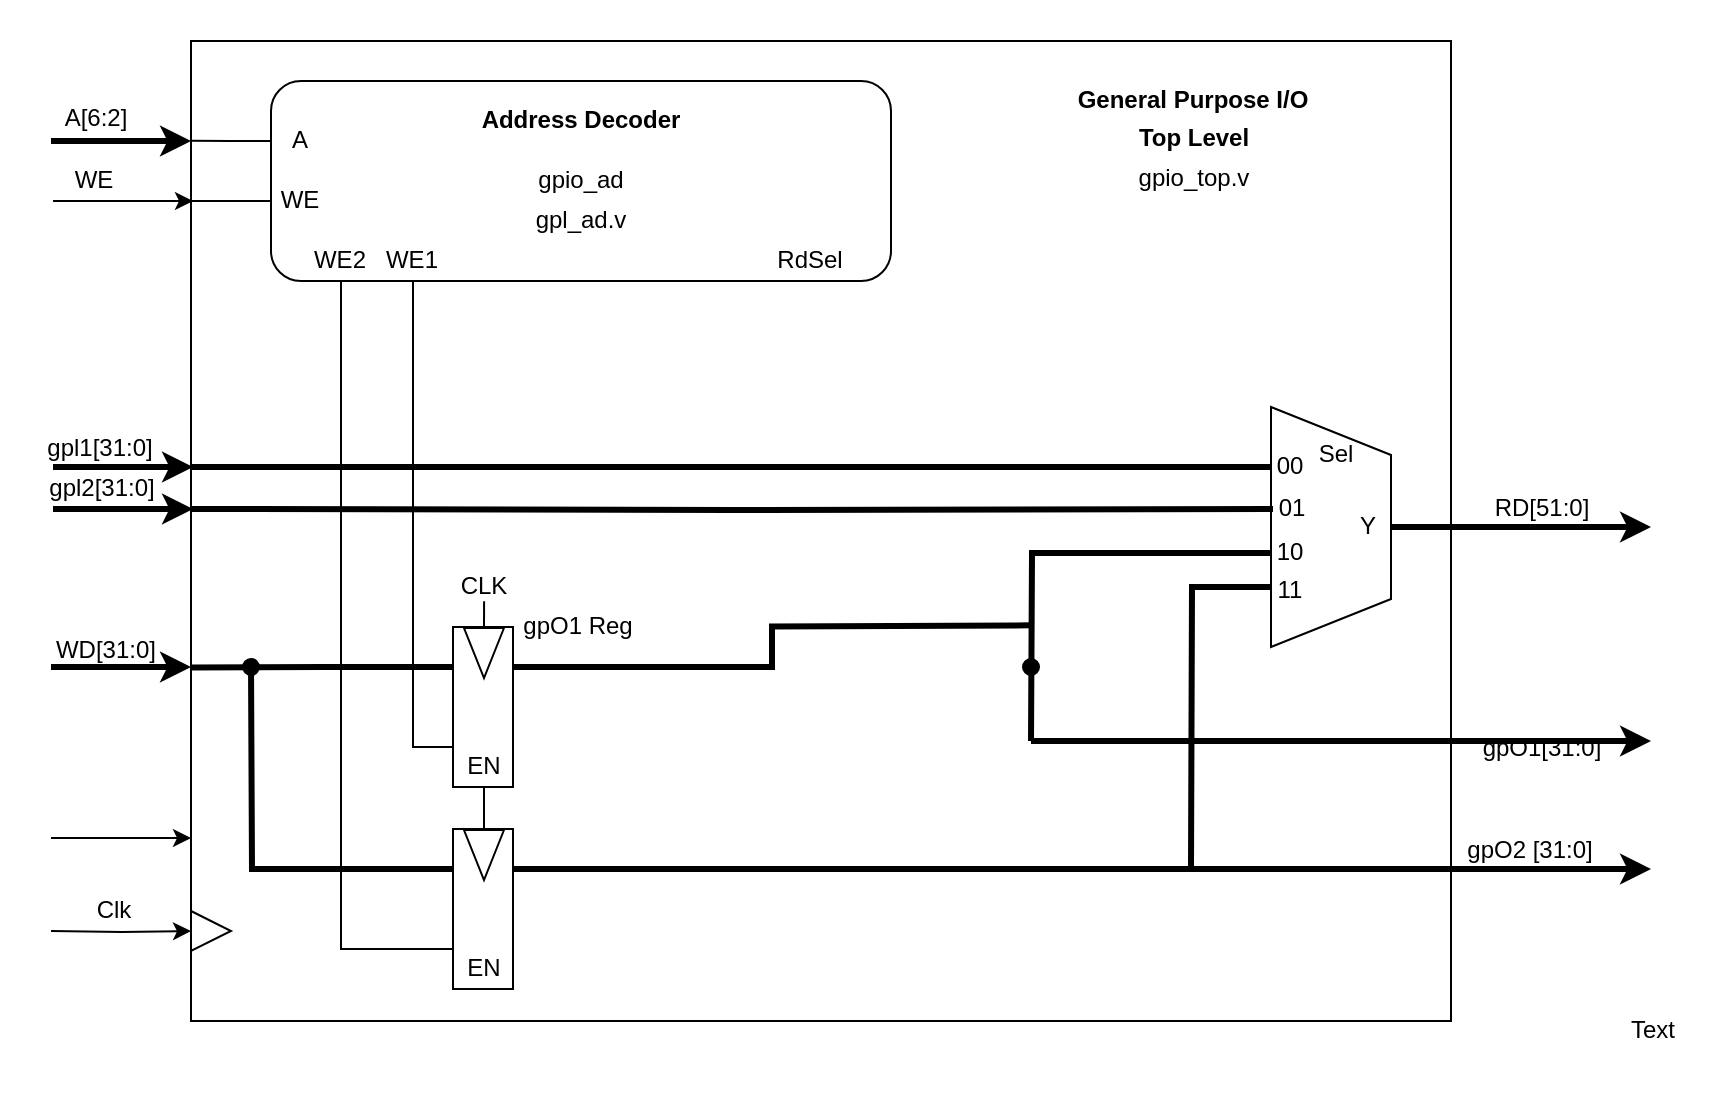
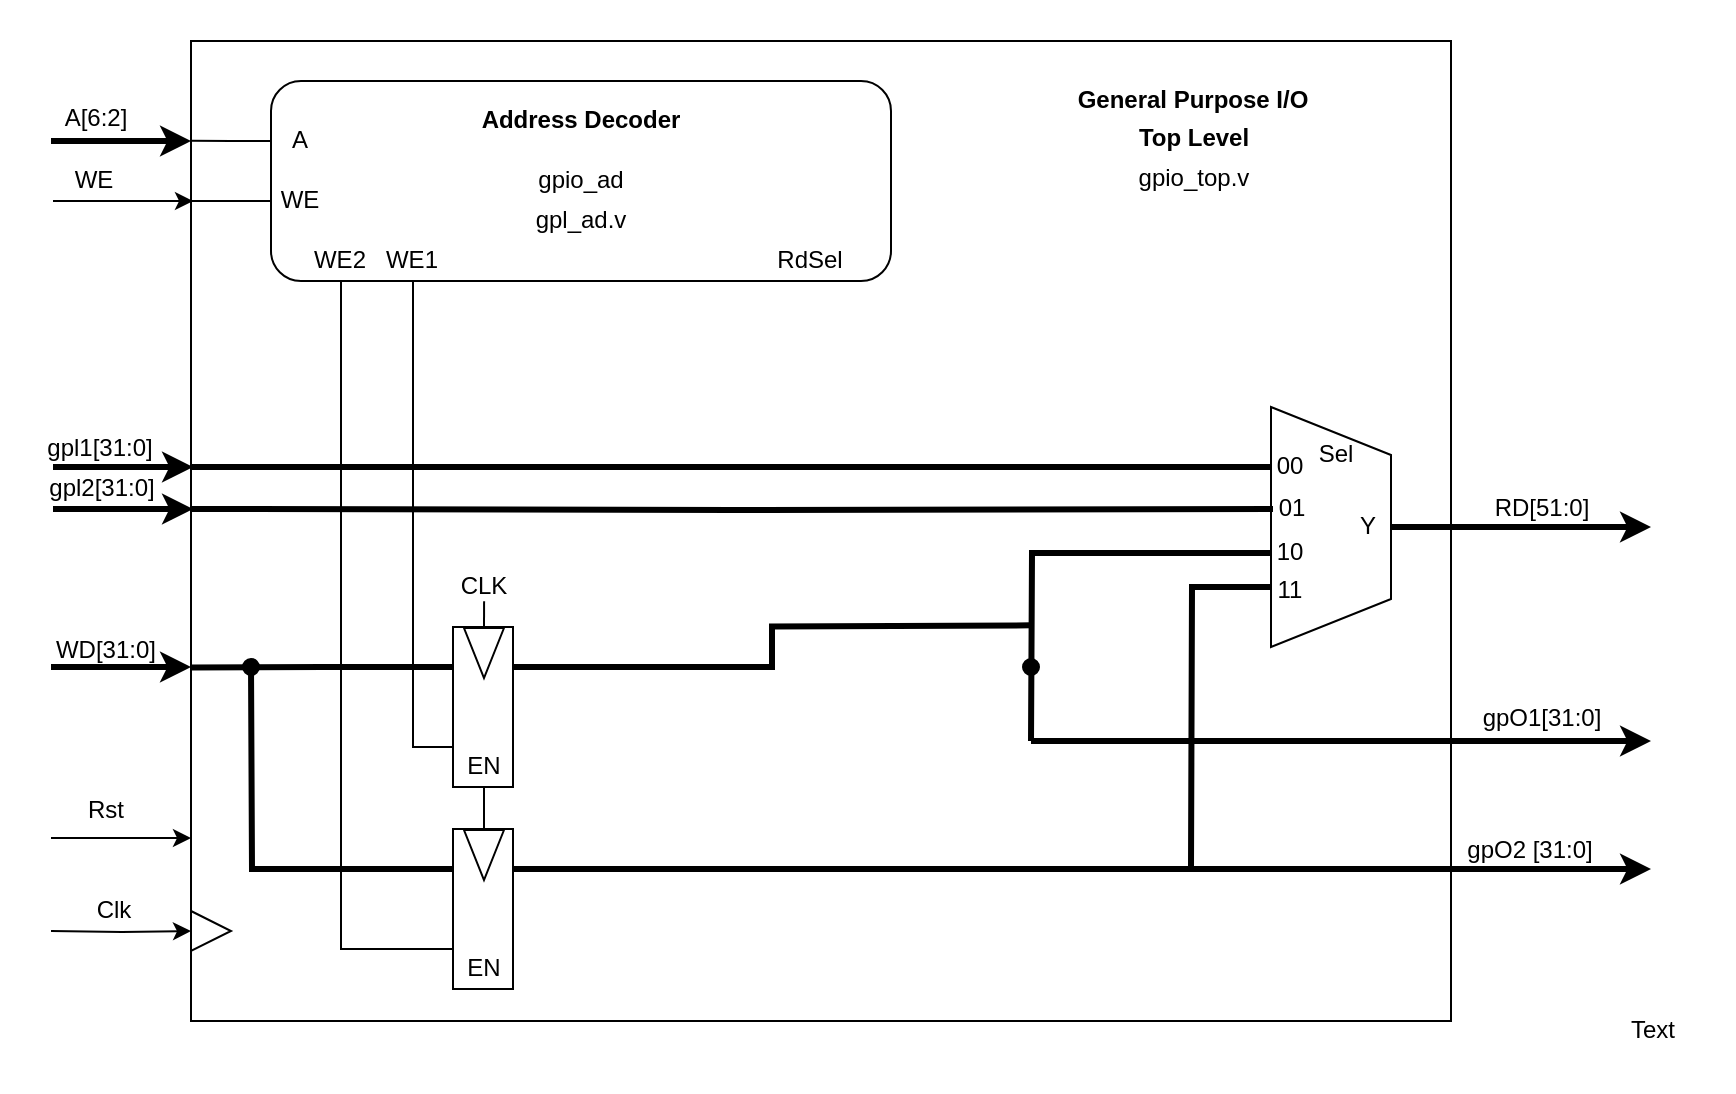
(578, 627) -> none
(1543, 749) -> (1543, 719)
none -> (107, 811)
